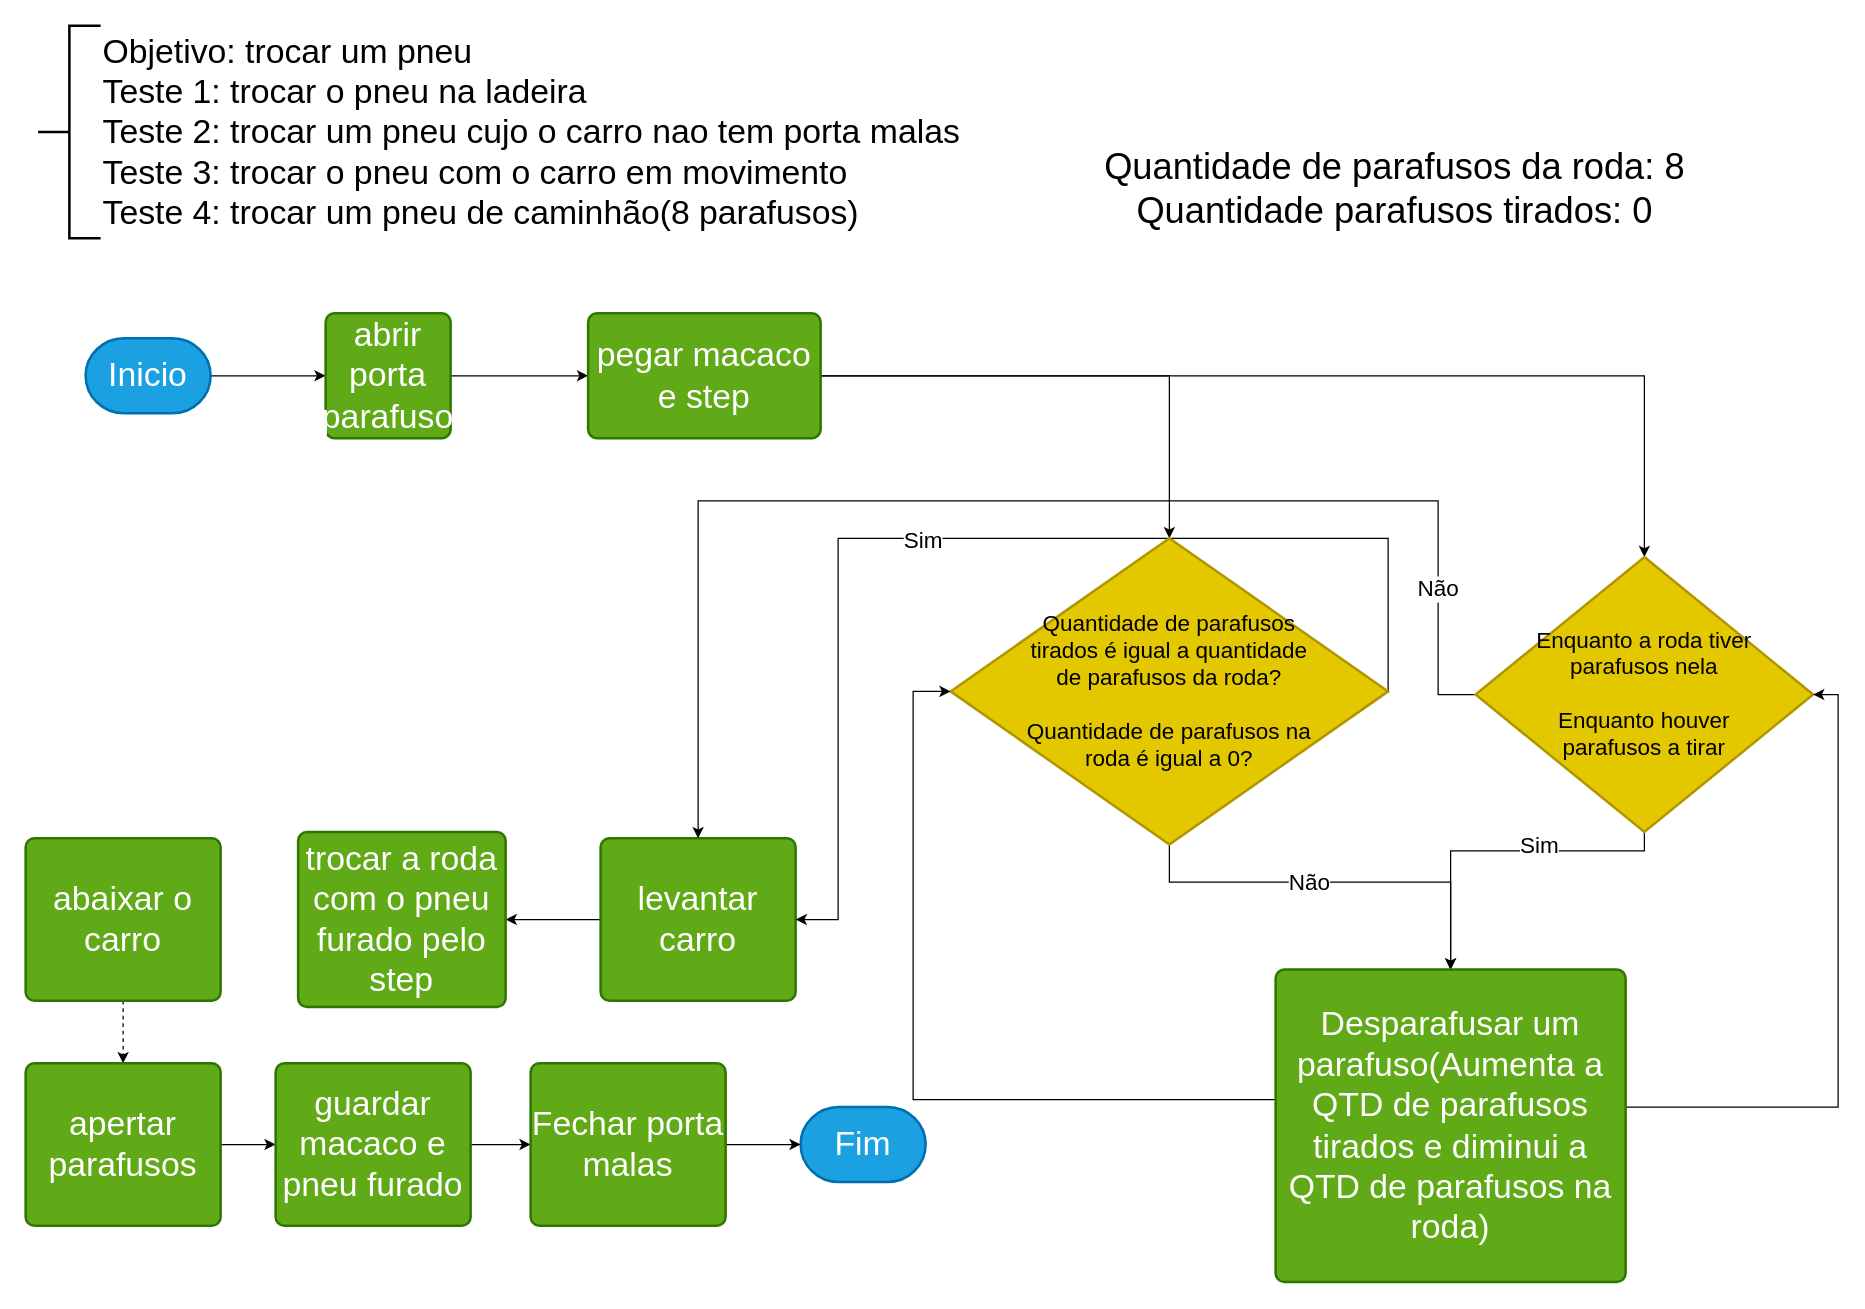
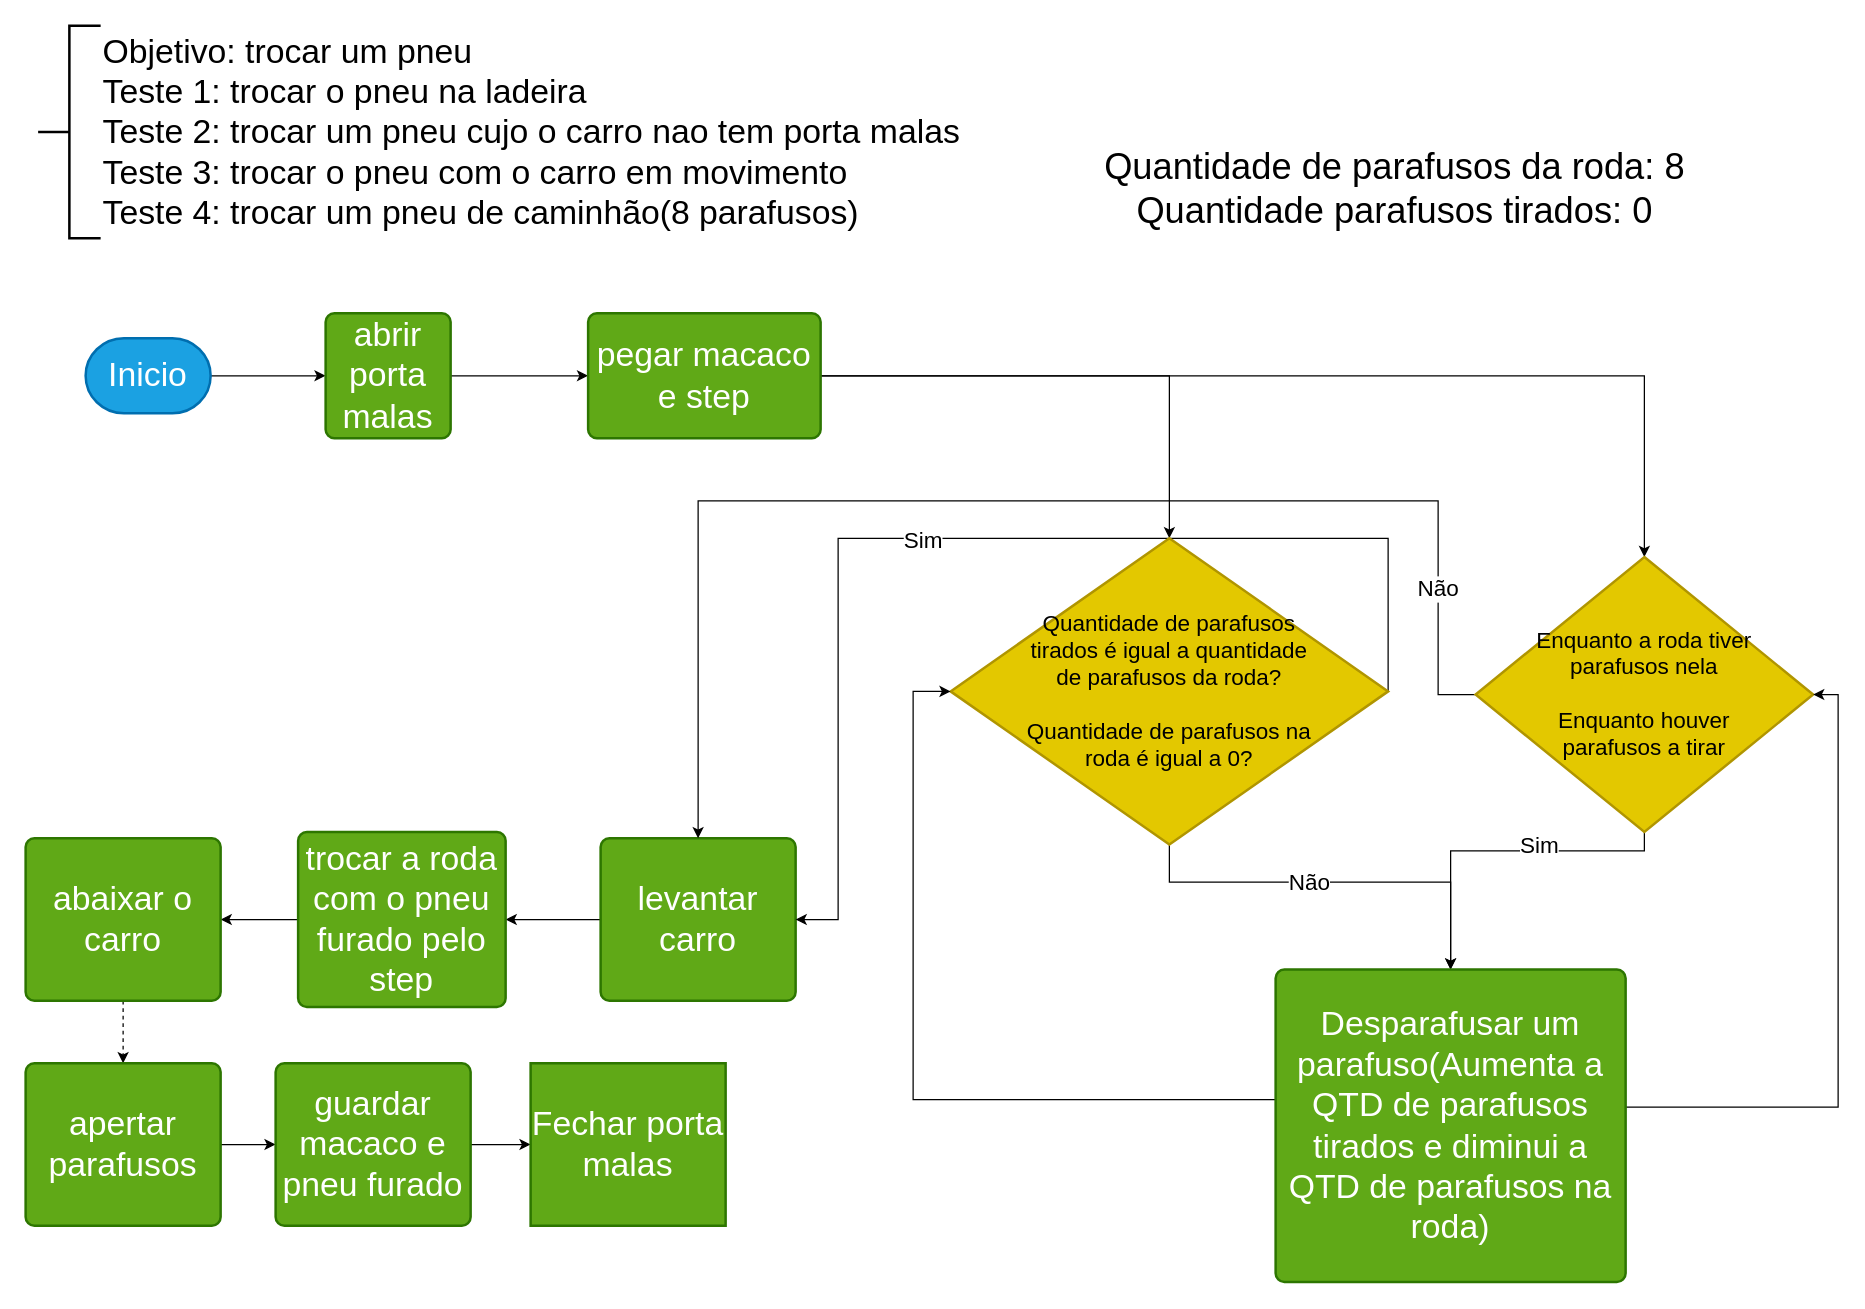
(388, 376) -> (388, 376)
none -> (264, 919)
(628, 1144) -> (628, 1144)
(759, 1144) -> none
(863, 1144) -> none
